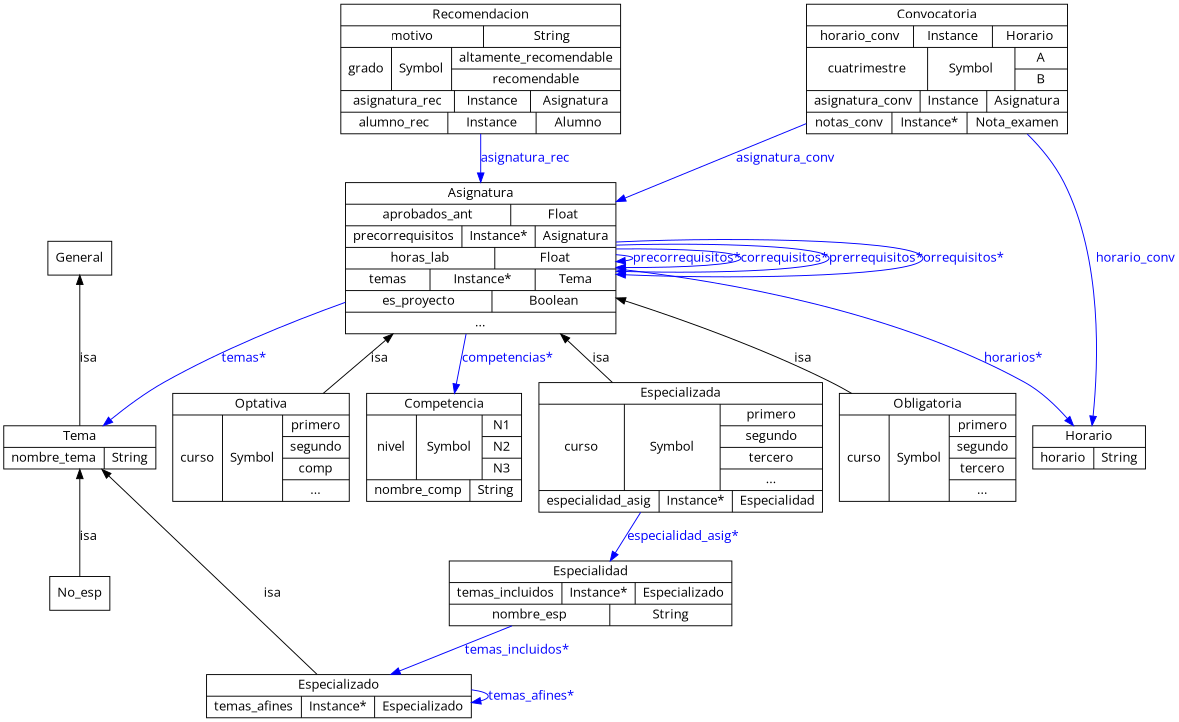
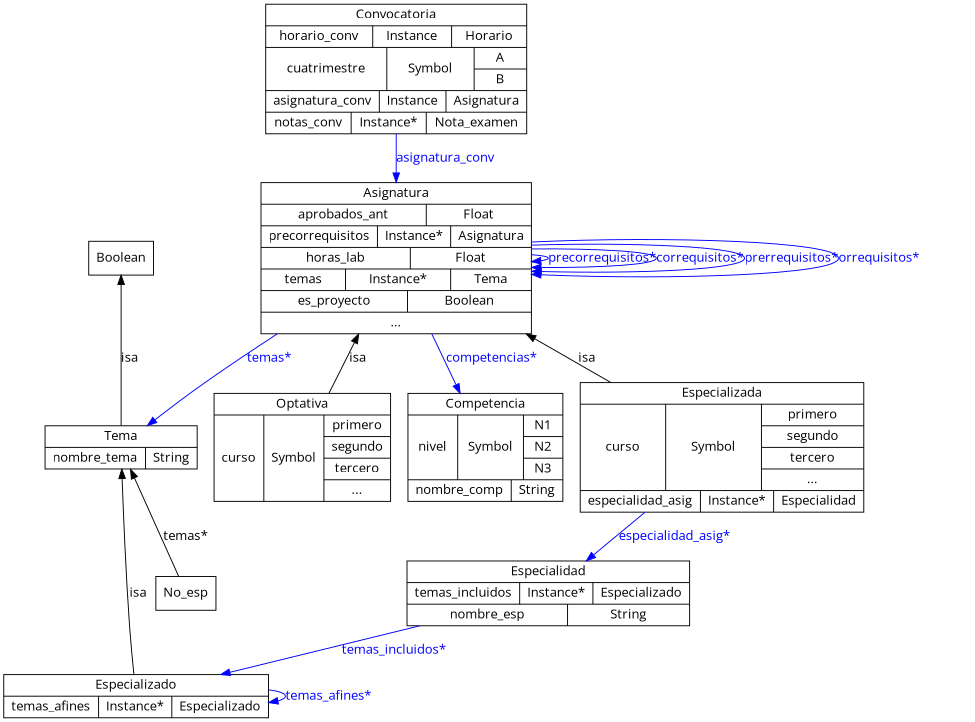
(481, 69) -> none
(80, 258) -> (121, 258)
(928, 447) -> none
(1089, 447) -> none
(316, 469) -> (357, 469)
(89, 537) -> (186, 537)
